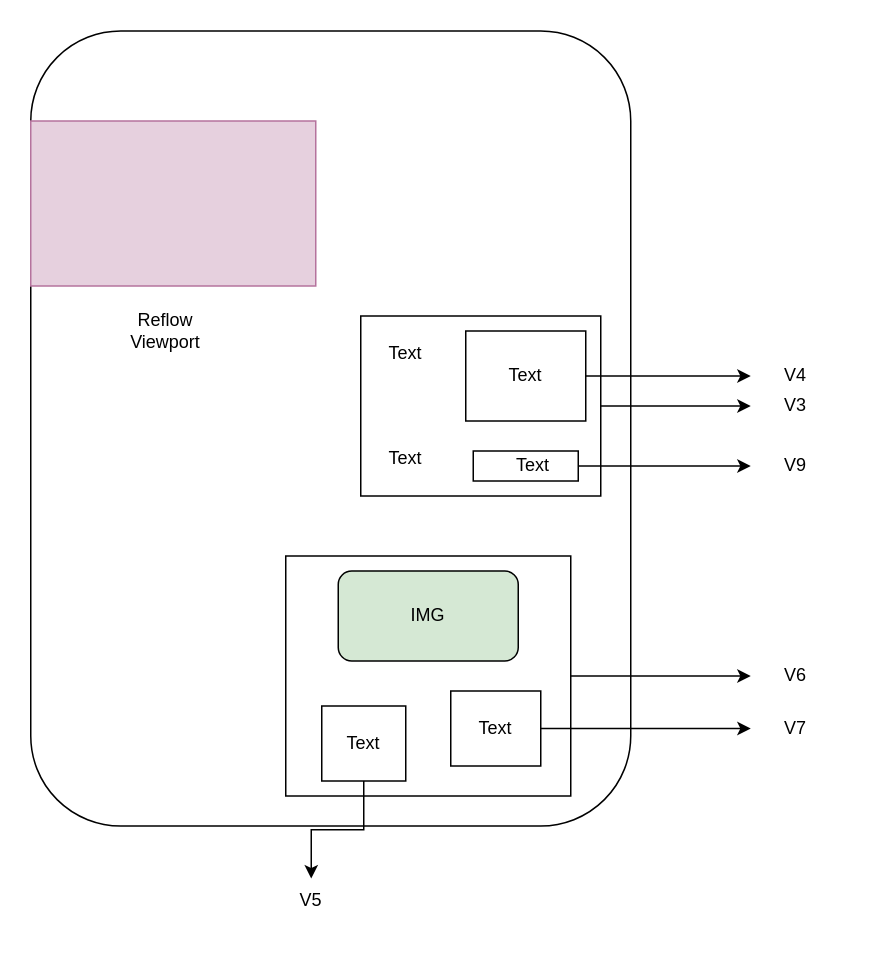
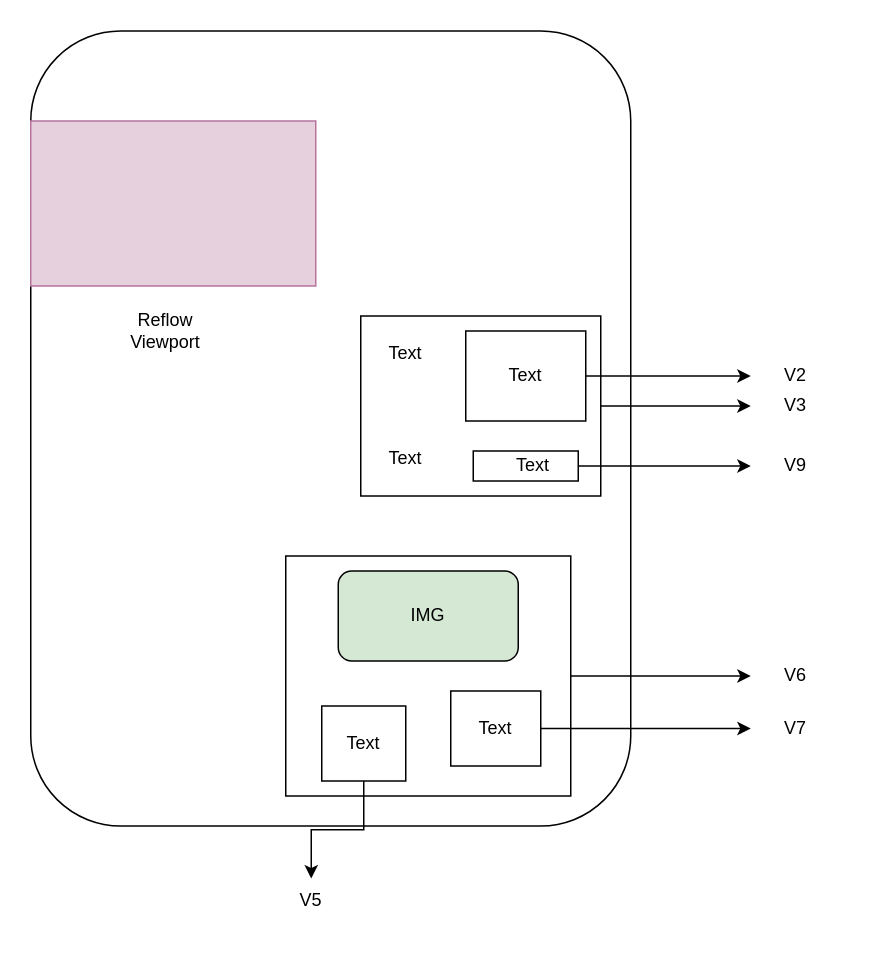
(796, 376) -> (796, 376)
